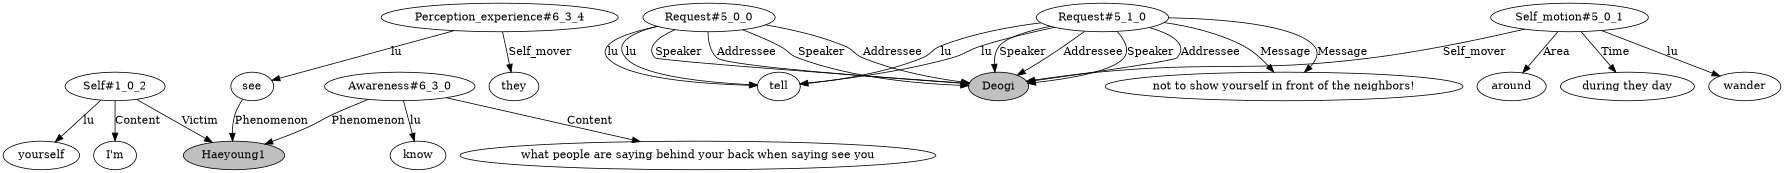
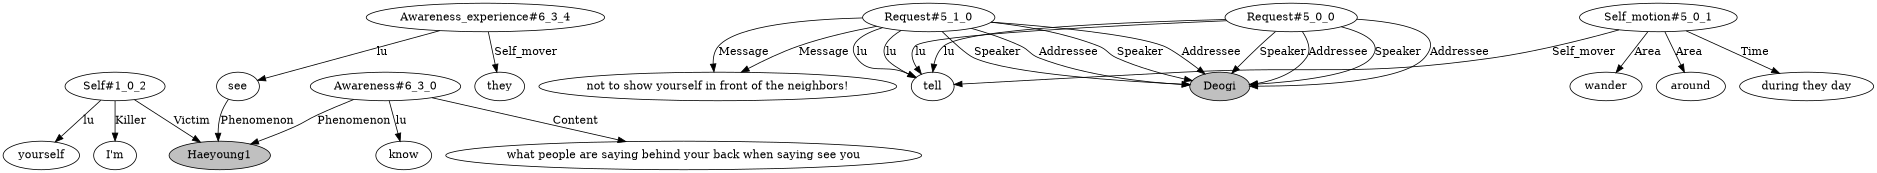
(500, 17) -> (485, 17)
(1673, 52) -> (1648, 52)
(1281, 65) -> (1309, 70)
(138, 121) -> (131, 121)
